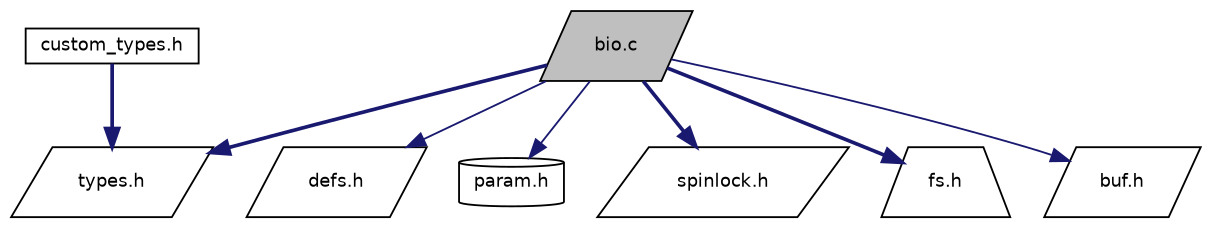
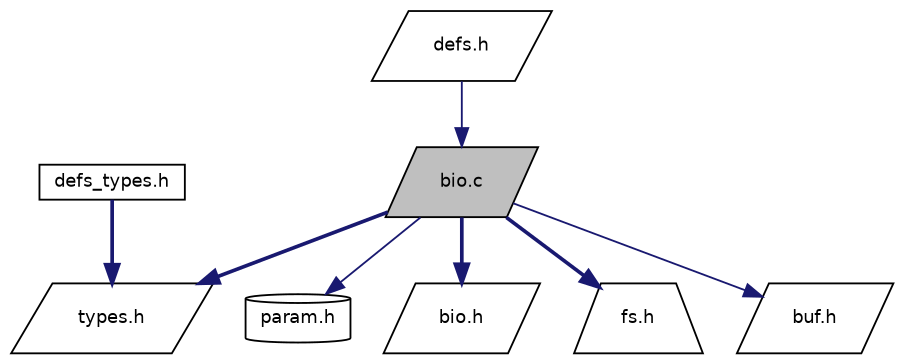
(112, 46) -> (112, 182)
(485, 110) -> (462, 105)
(723, 182) -> (462, 318)
